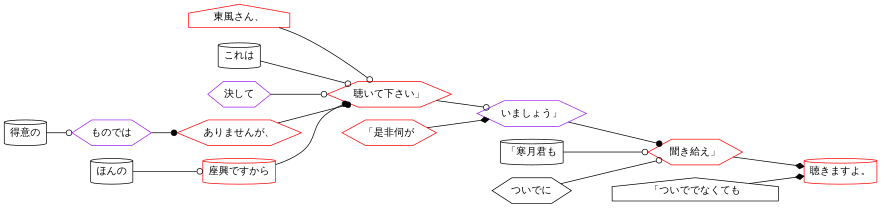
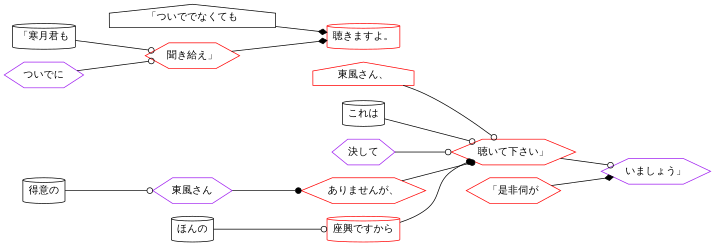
(612, 132) -> none
(112, 133) -> (192, 191)
(532, 191) -> (44, 75)
